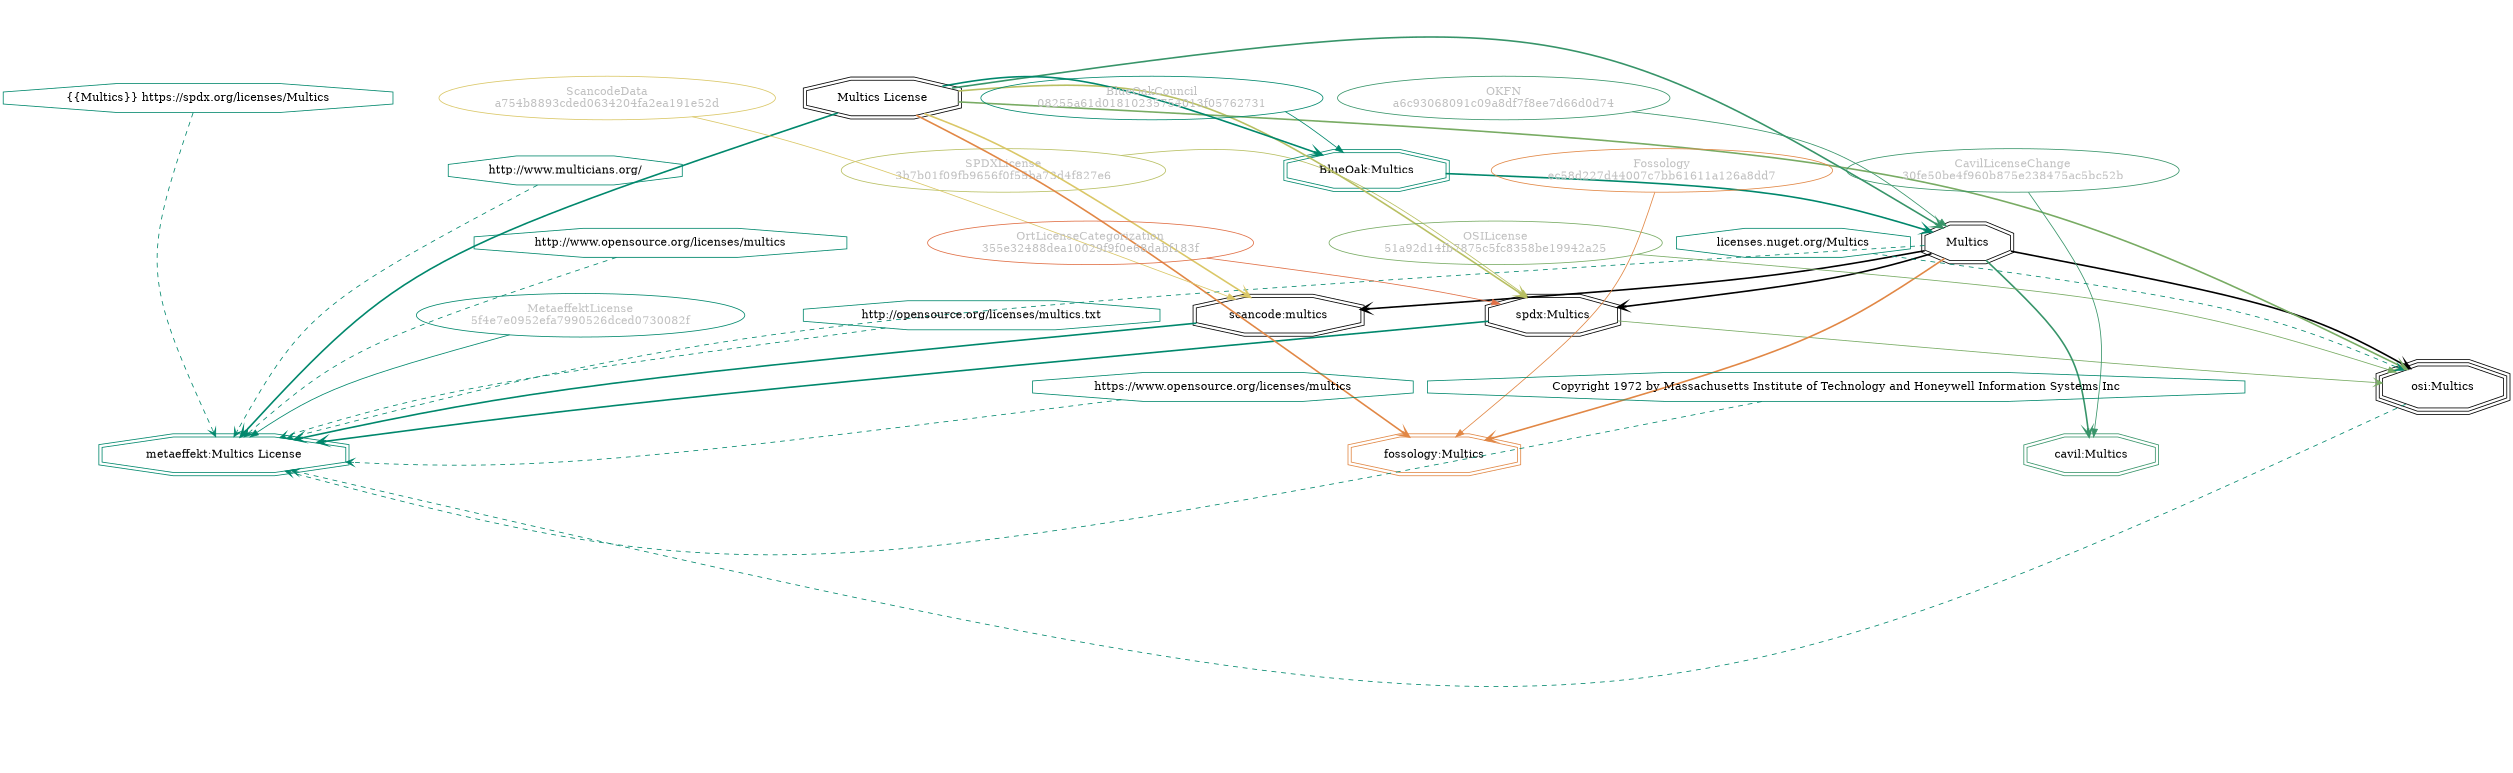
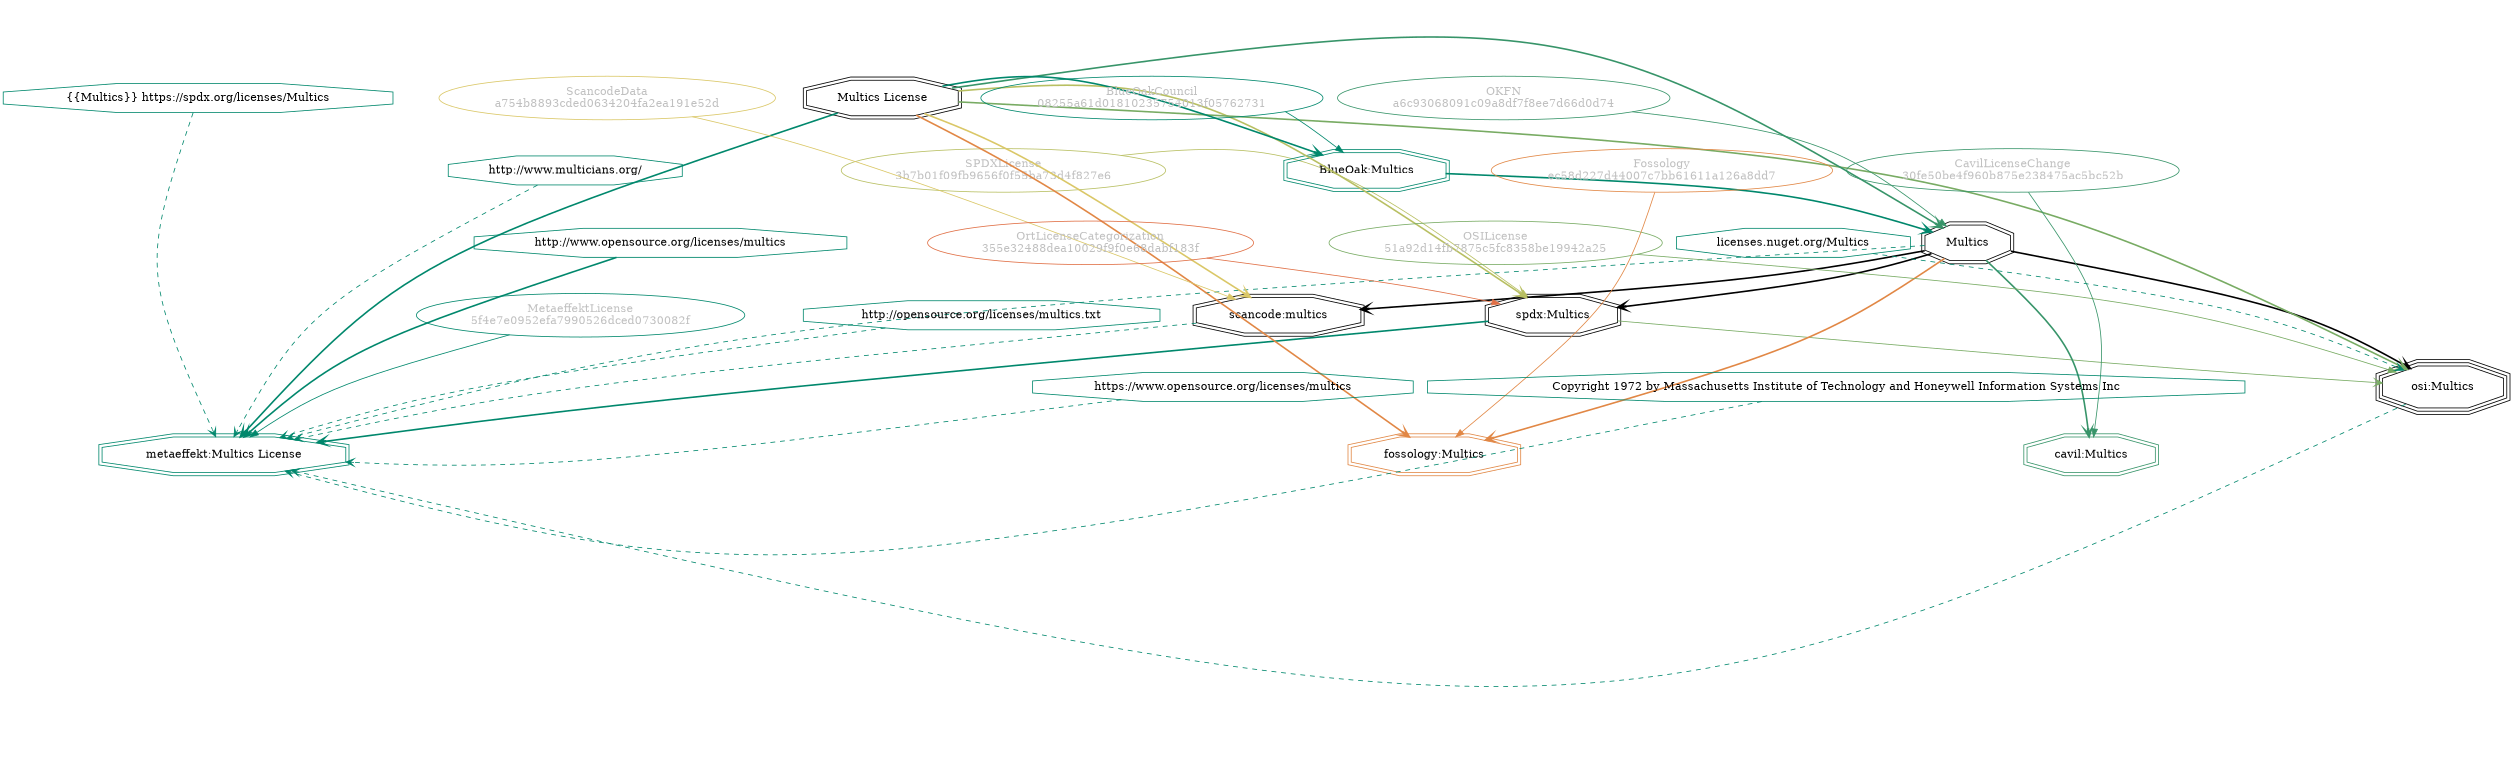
(423, 325) -> (423, 325)
(748, 368) -> (748, 368)
